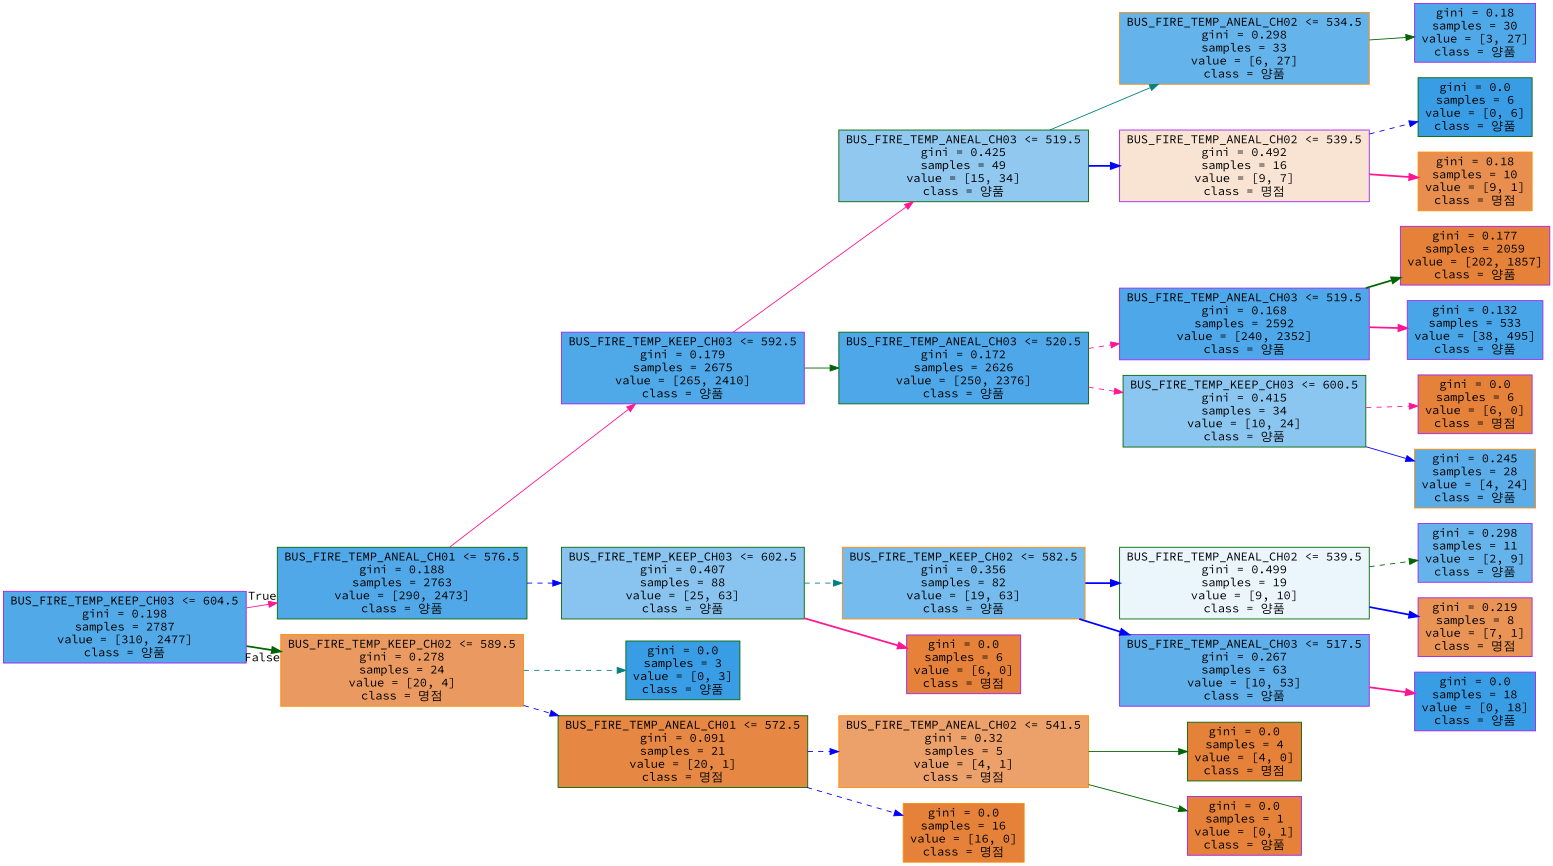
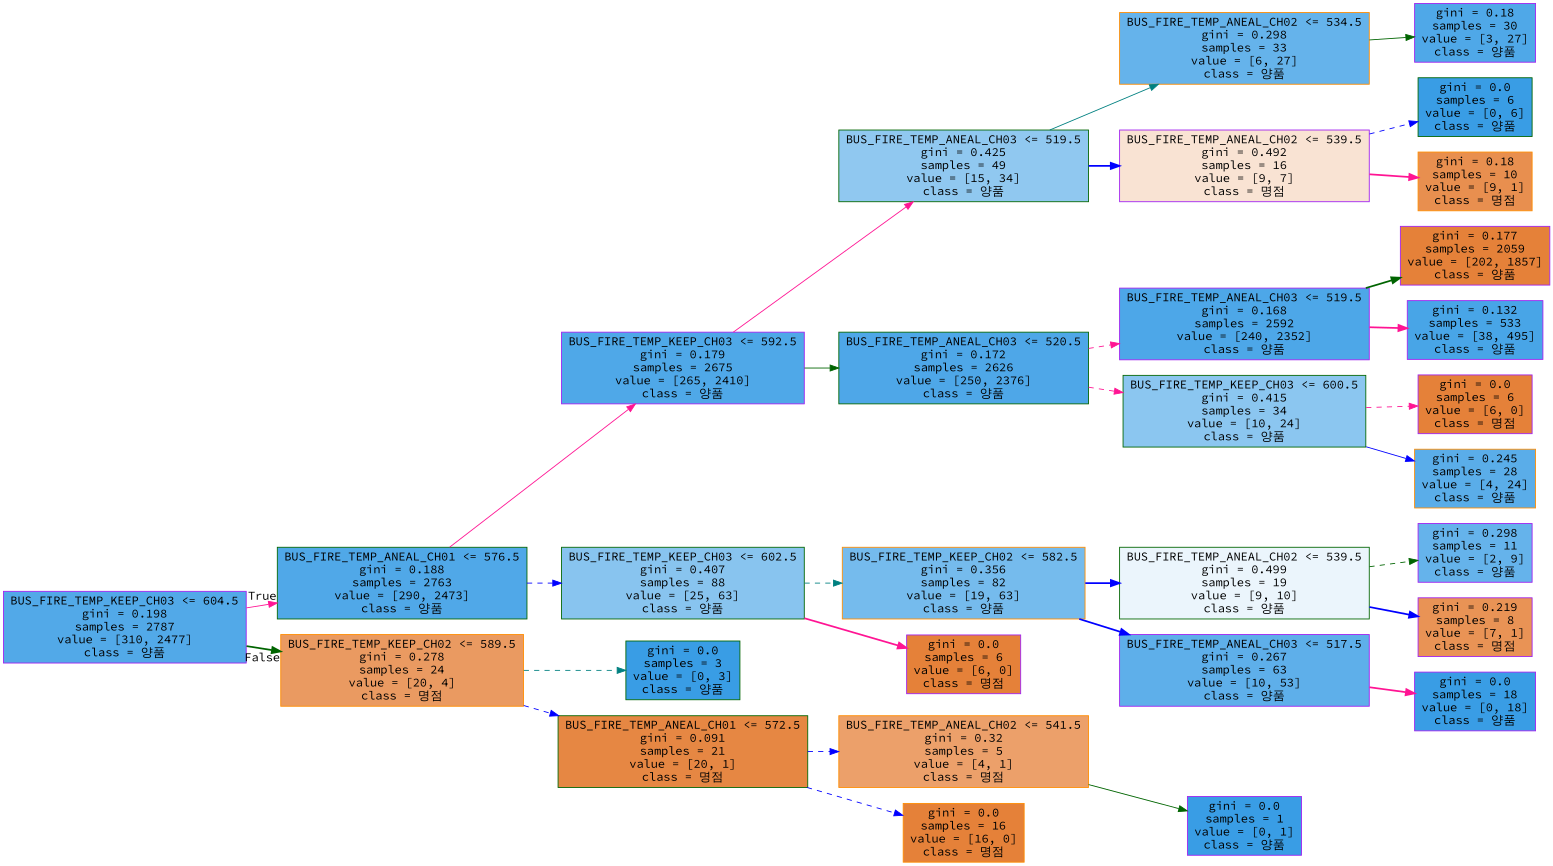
(1244, 752) -> none
(1244, 826) -> (1244, 826)
